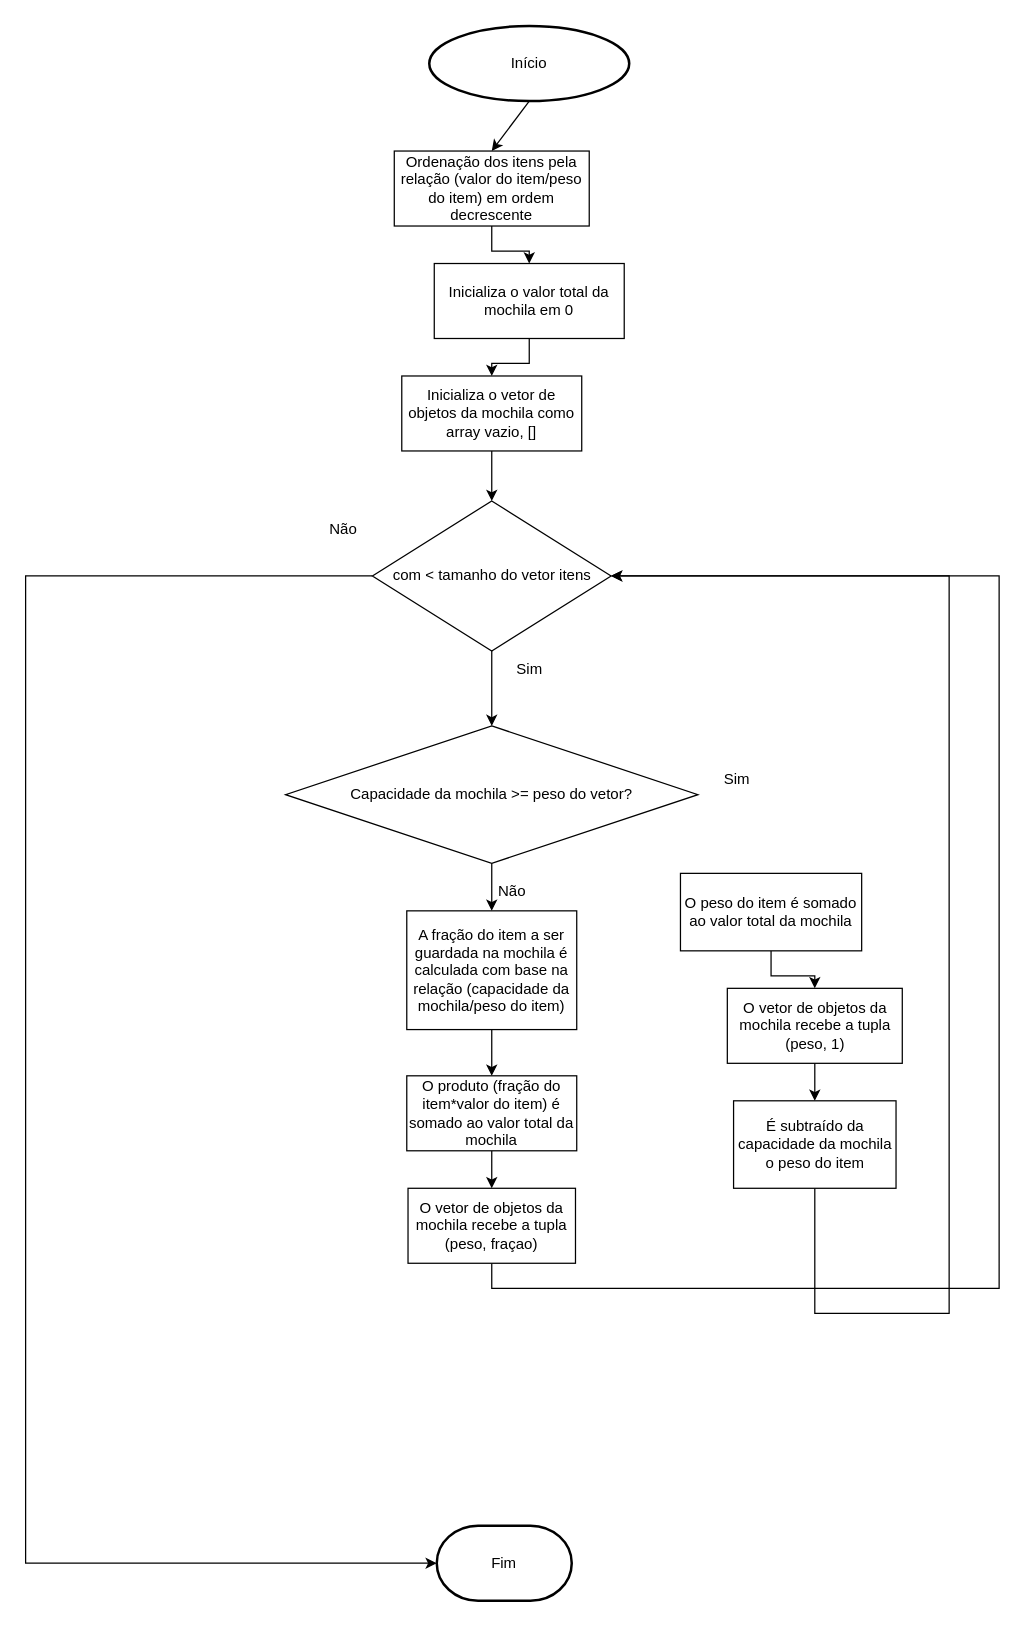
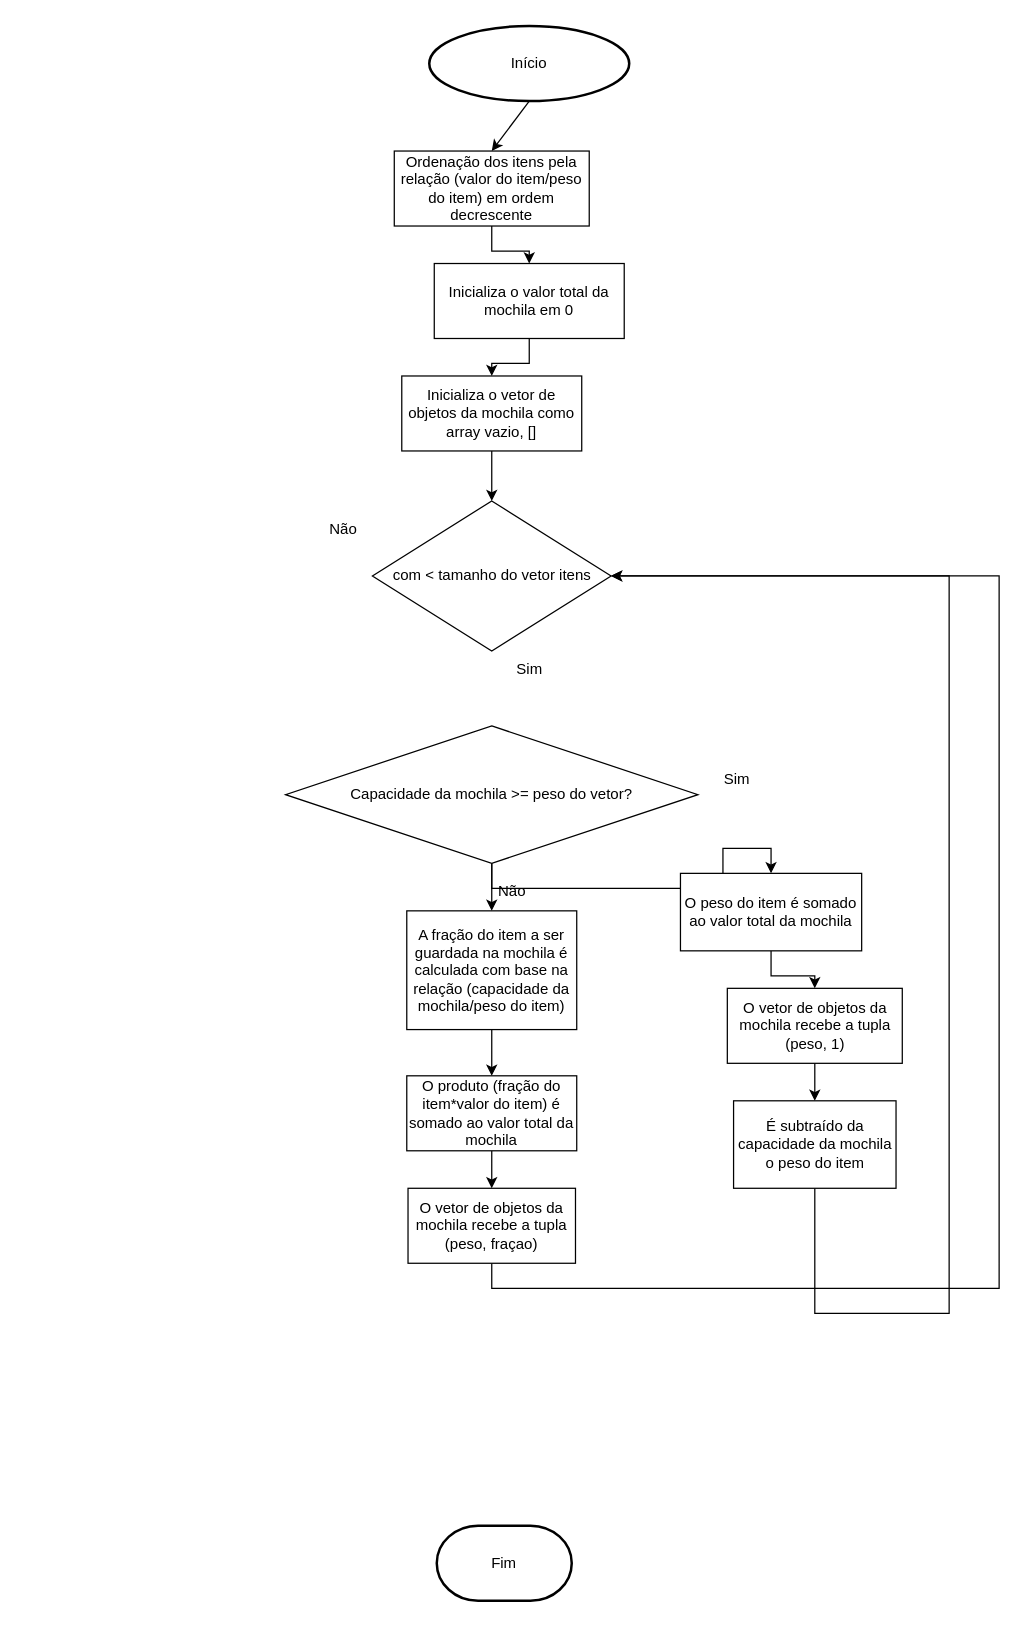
(492, 684) -> none
none -> (587, 888)
(26, 1098) -> none
